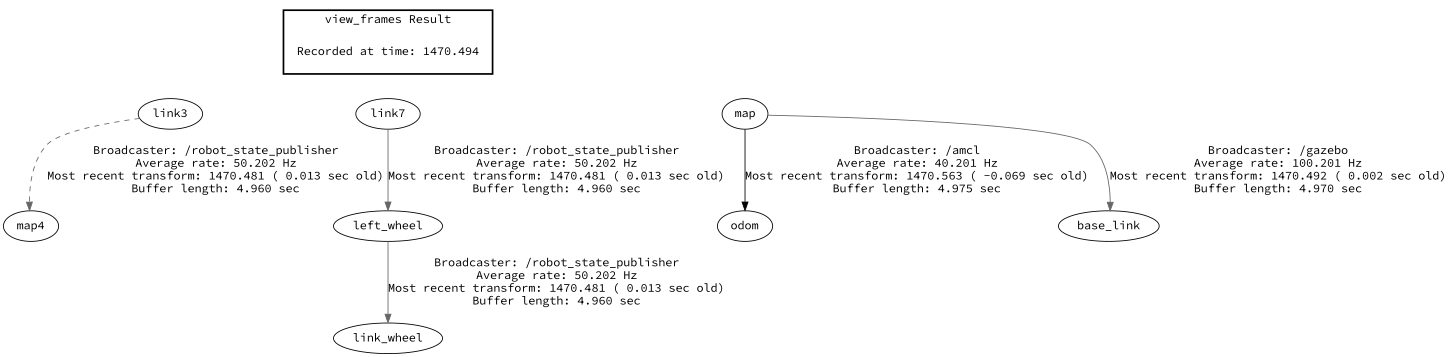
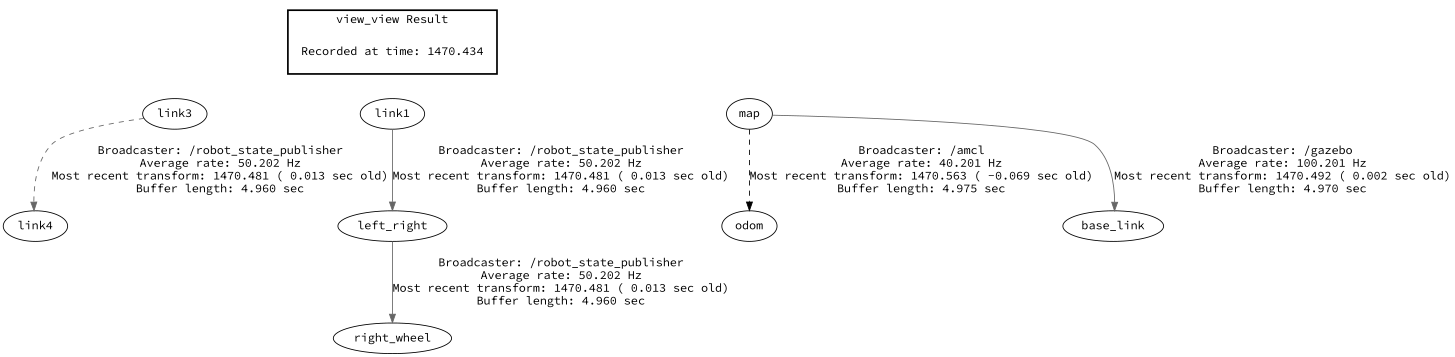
(388, 20) -> (392, 20)
(388, 52) -> (392, 52)
(388, 114) -> (392, 114)
(745, 166) -> (749, 166)
(31, 226) -> (35, 226)
(388, 226) -> (392, 226)
(388, 338) -> (392, 338)
